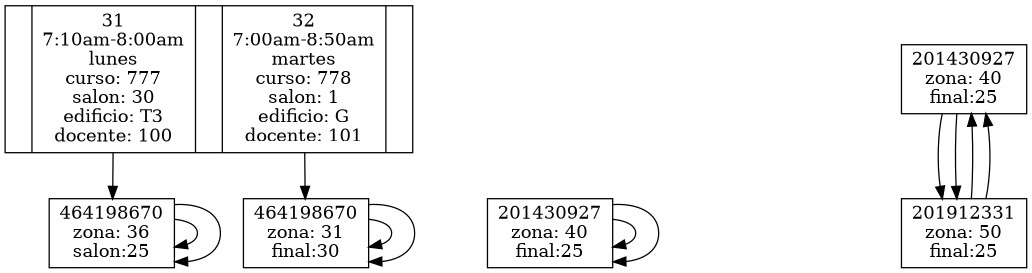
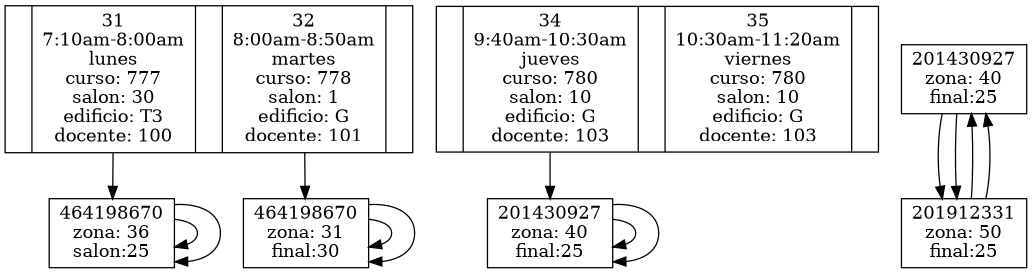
(304, 40) -> (304, 40)
none -> (657, 79)
